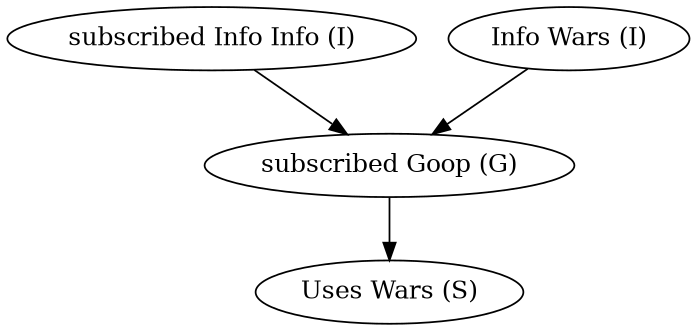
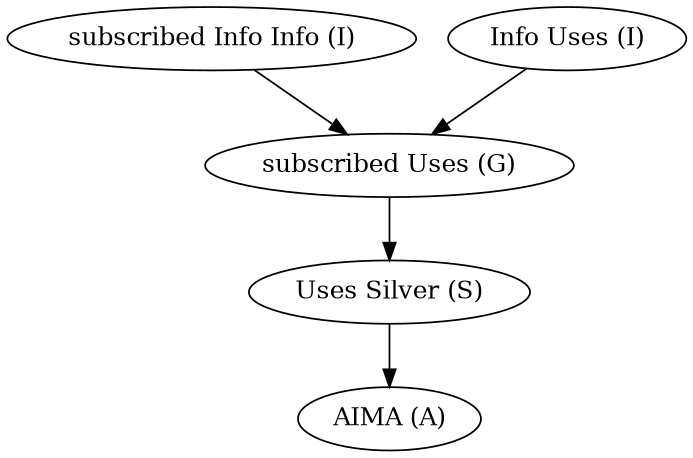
(569, 39) -> (567, 39)
(389, 165) -> (389, 165)
(389, 292) -> (389, 292)
none -> (389, 419)
